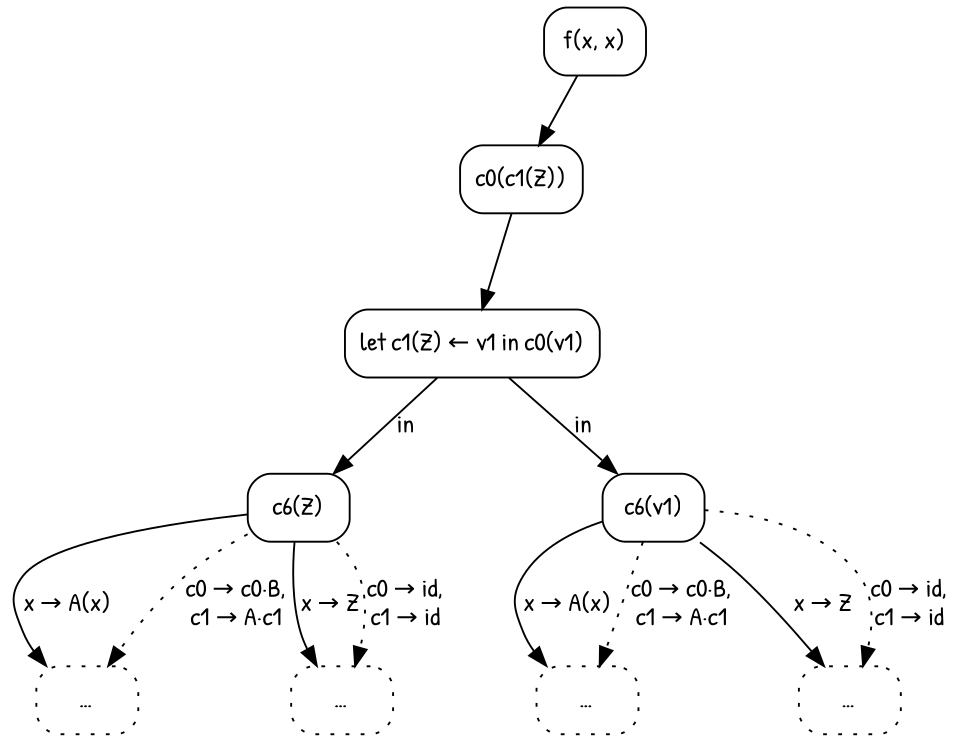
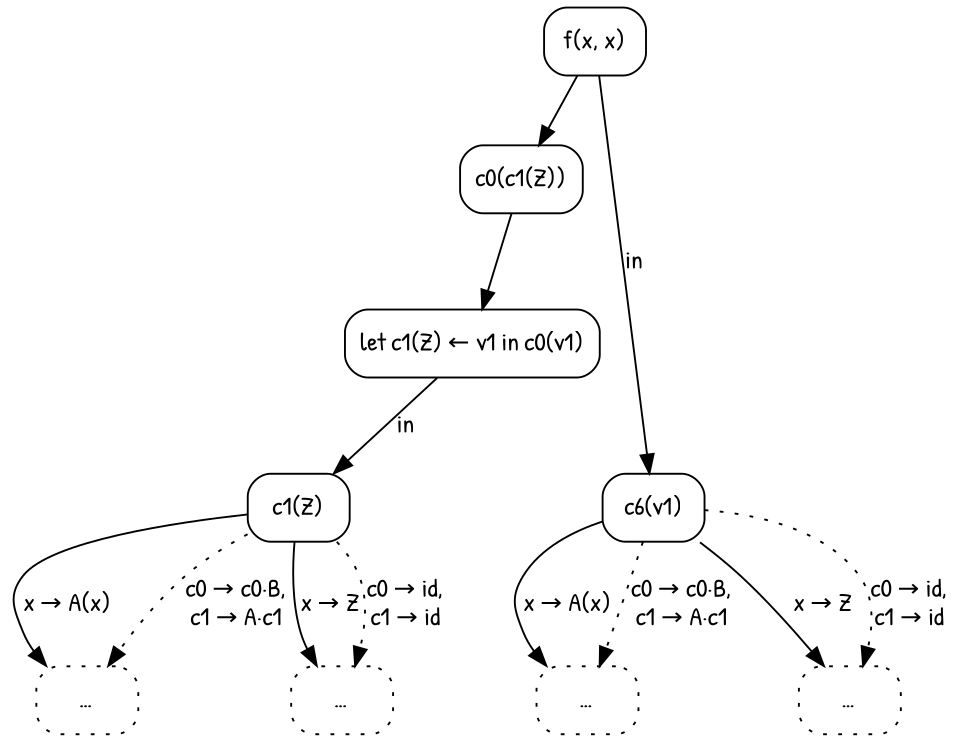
(556, 419) -> (623, 265)
(299, 508) -> (299, 508)
